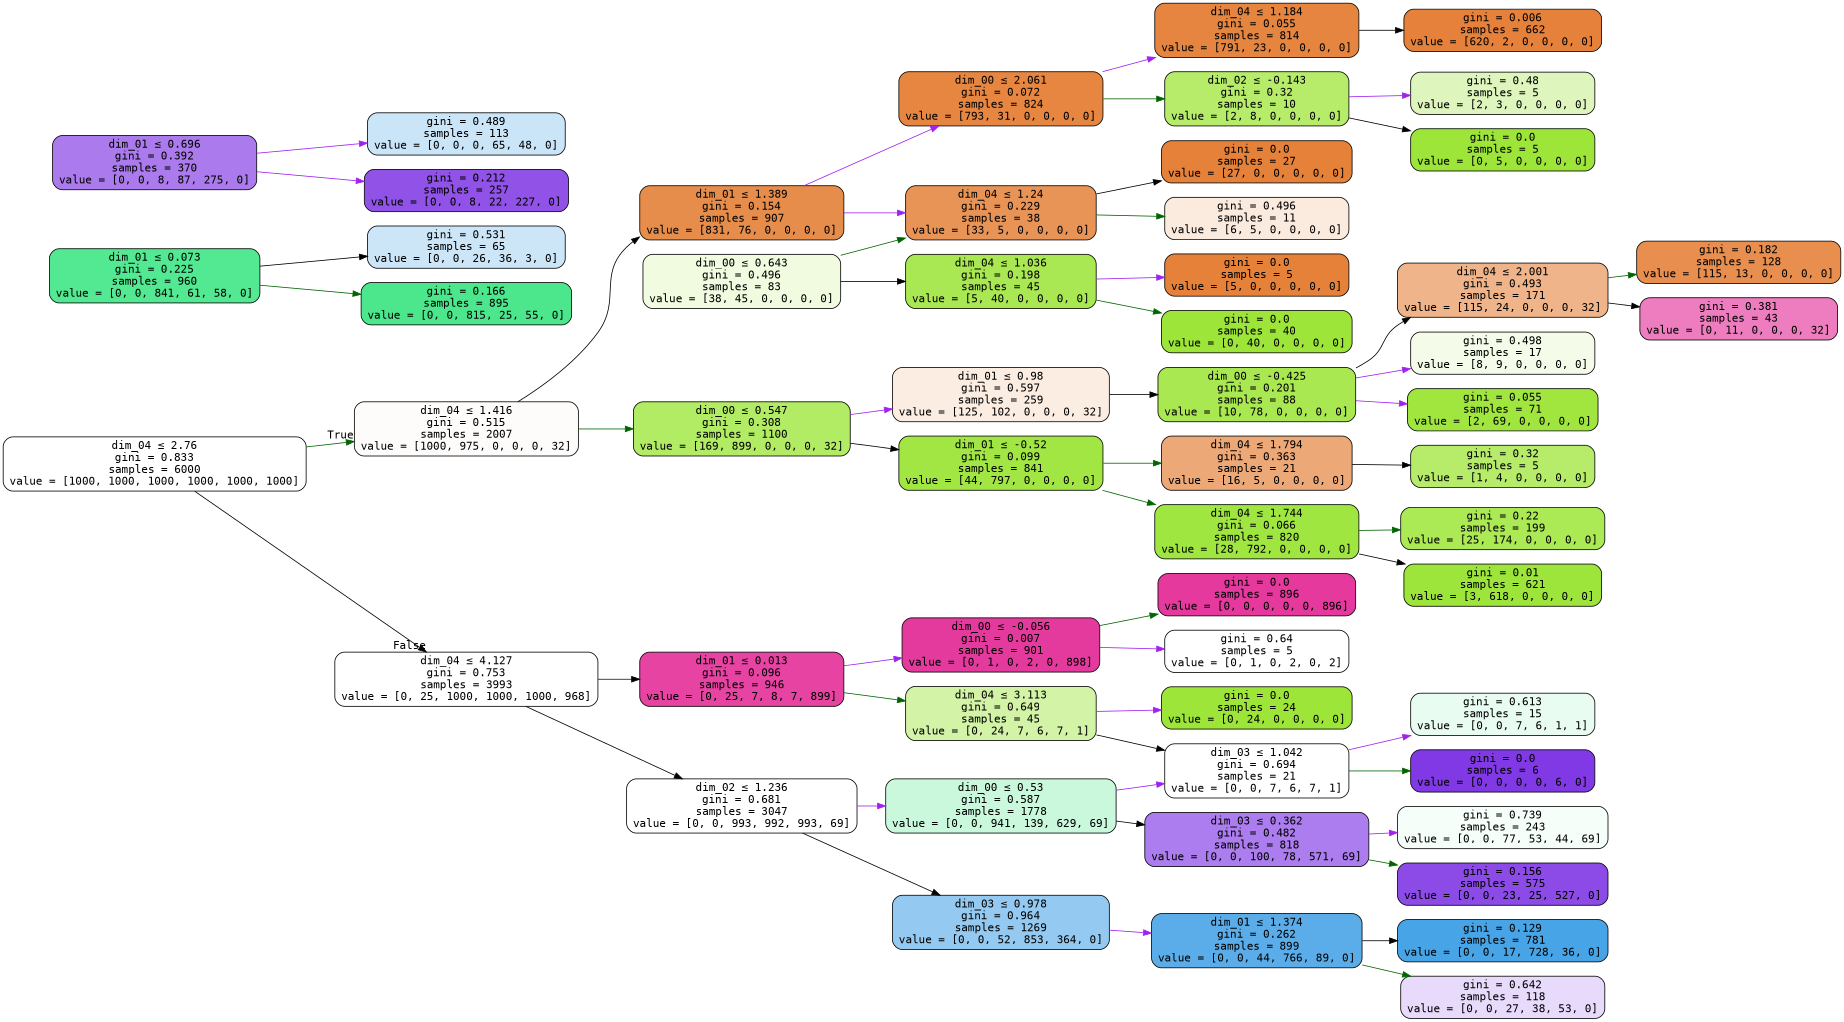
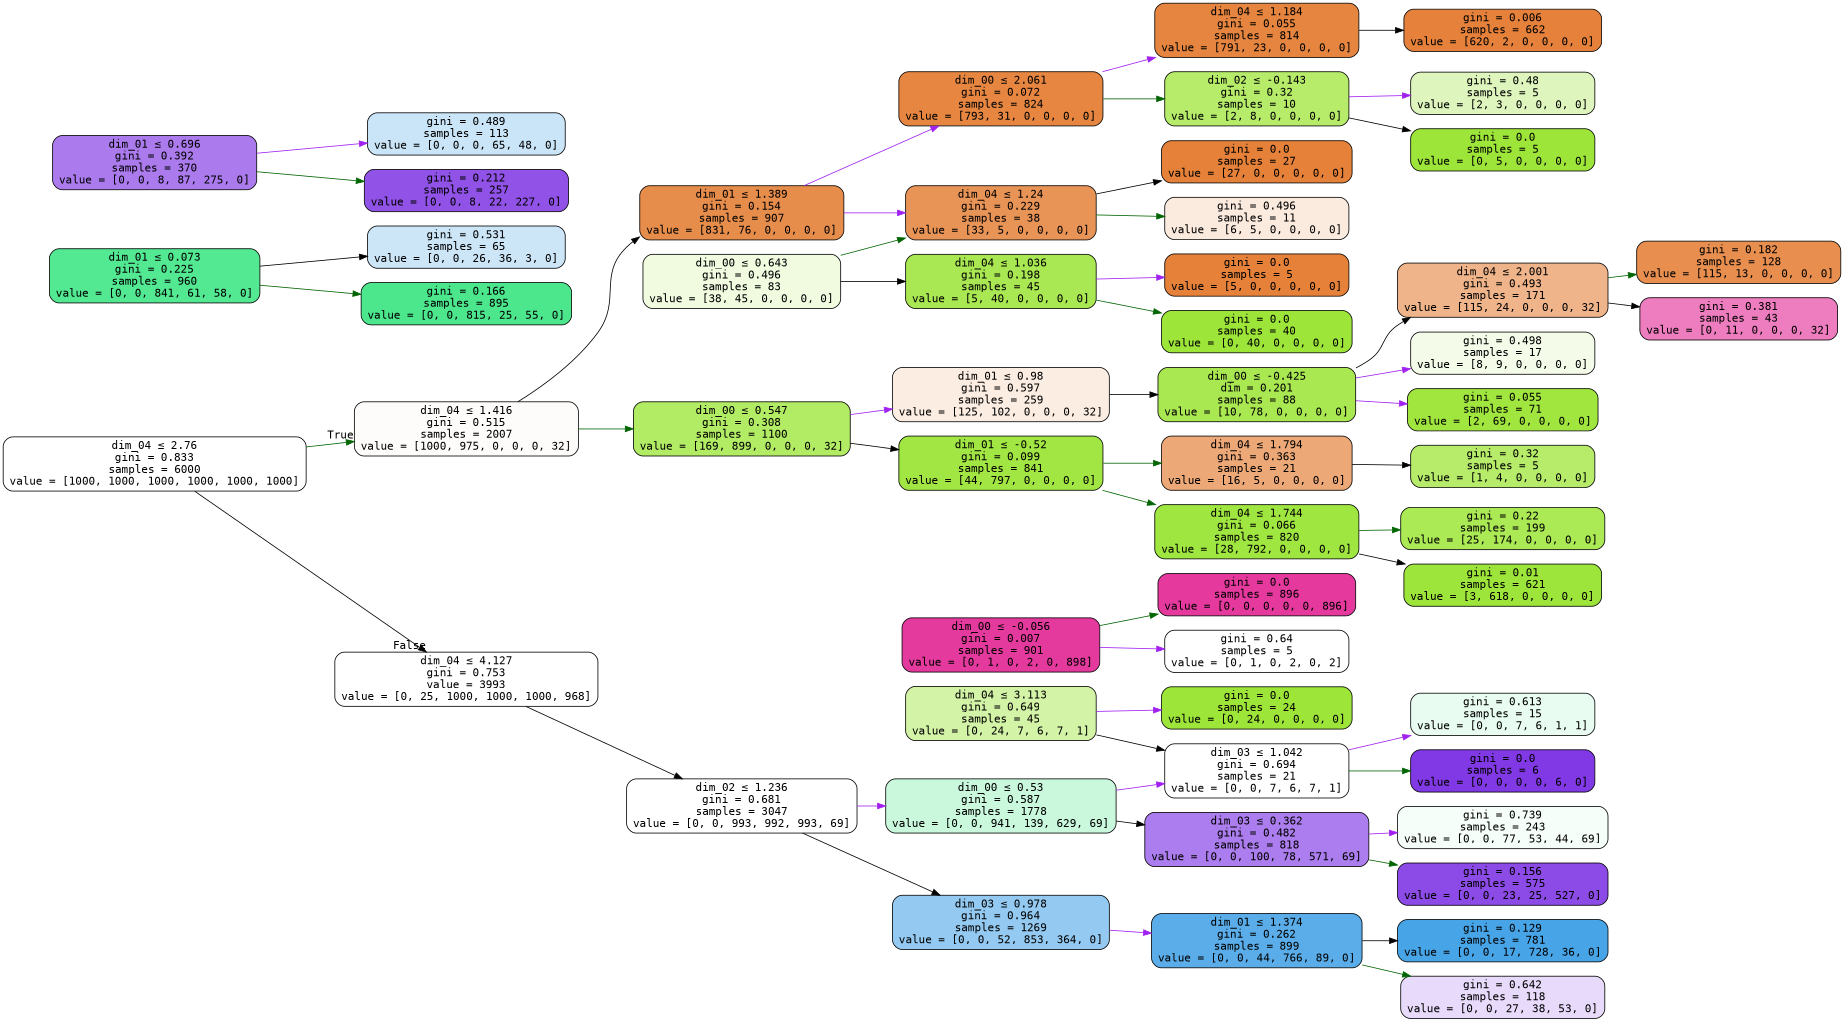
(307, 176) -> (307, 176)
(1257, 388) -> (1257, 388)
(742, 679) -> none
(466, 685) -> (466, 685)
